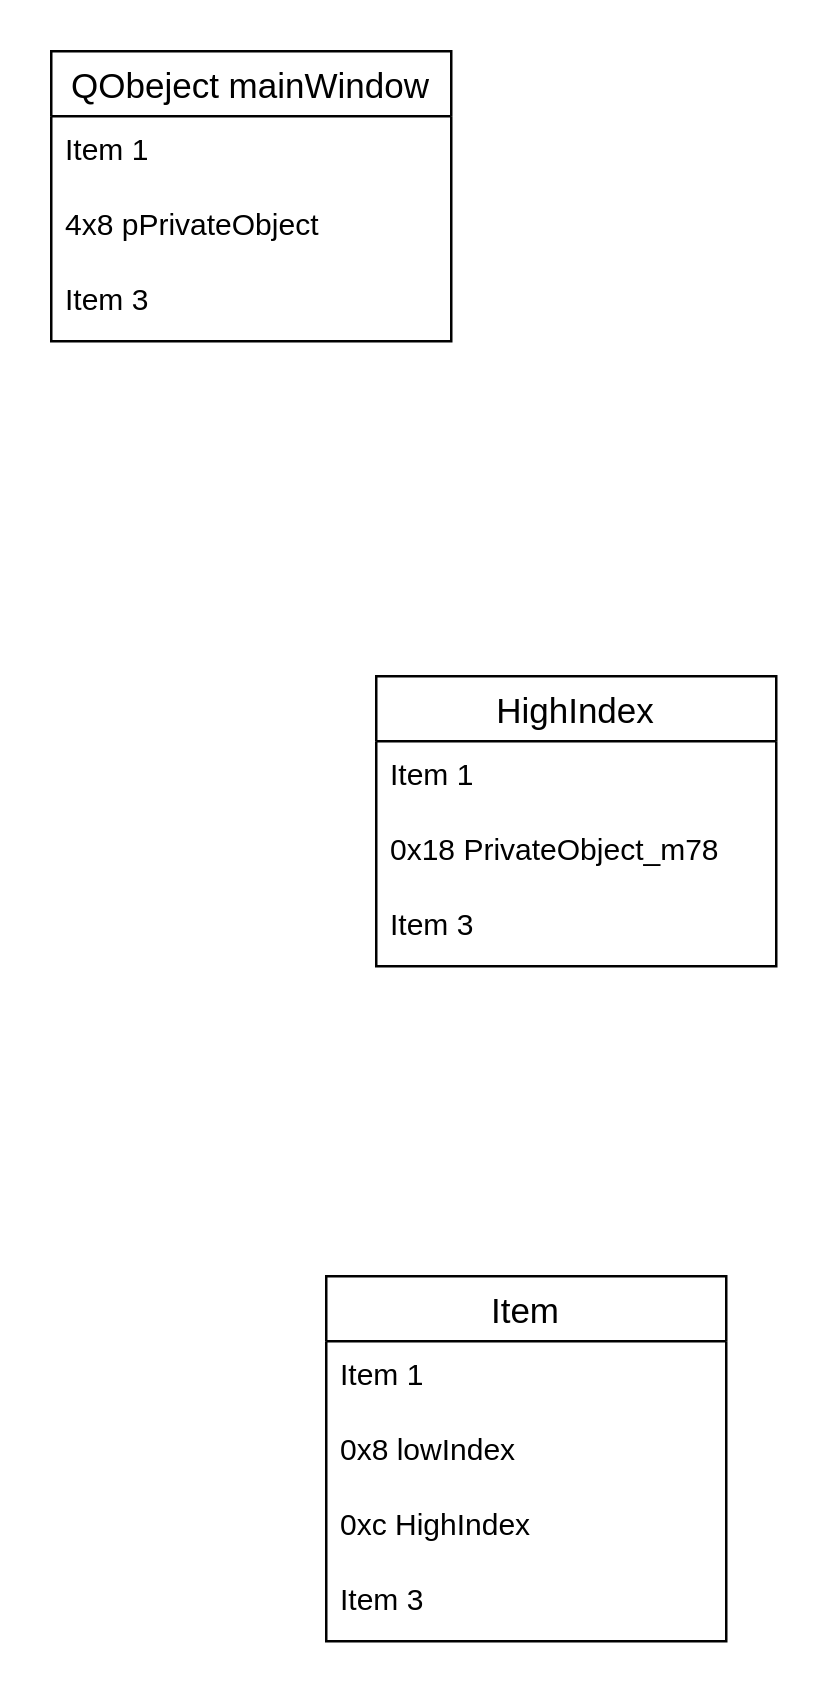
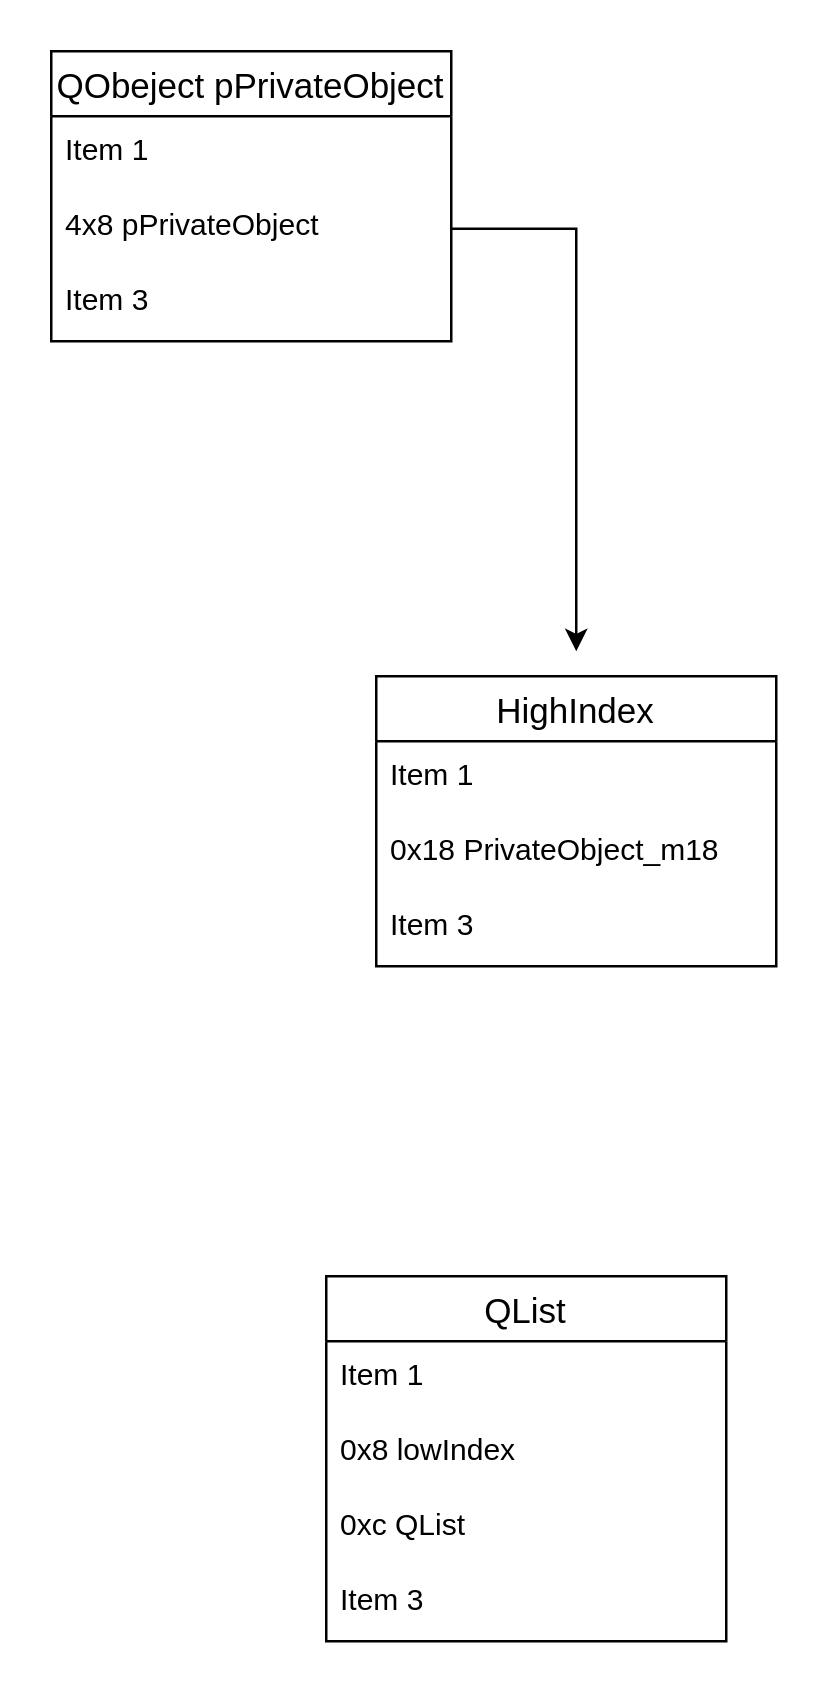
(250, 86) -> (250, 86)
none -> (576, 371)
(571, 850) -> (571, 850)
(525, 1311) -> (525, 1311)
(441, 1525) -> (408, 1525)
